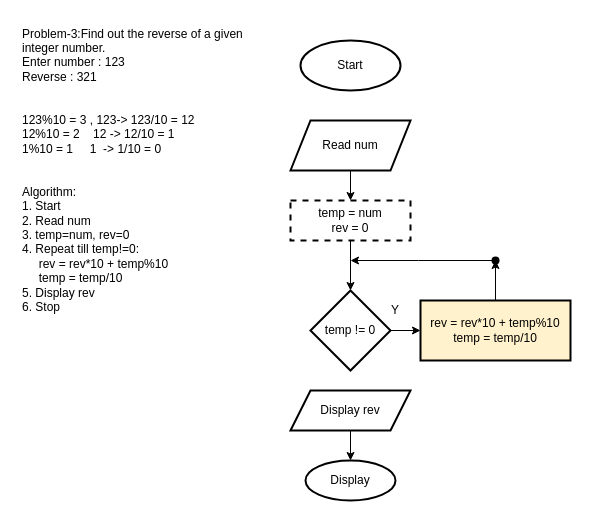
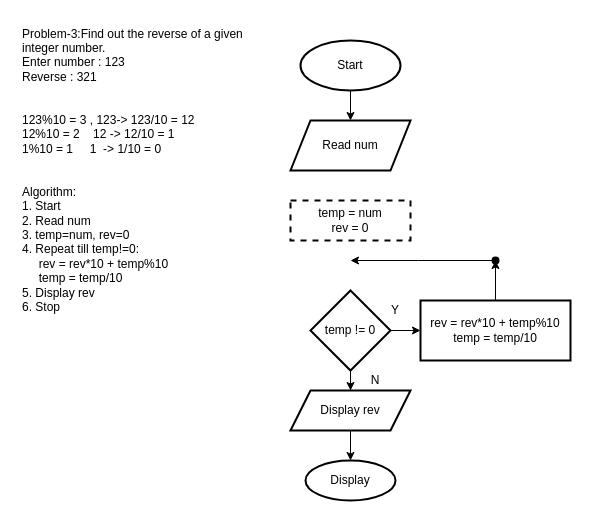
none -> (351, 110)
(351, 190) -> none
(351, 262) -> none
(496, 331) -> (496, 331)
none -> (376, 381)
none -> (351, 385)
